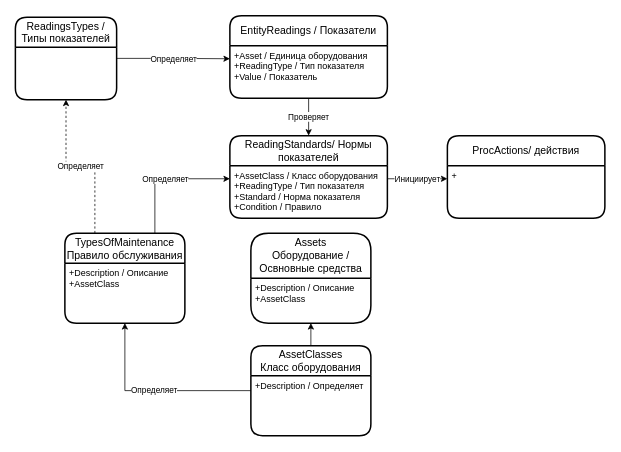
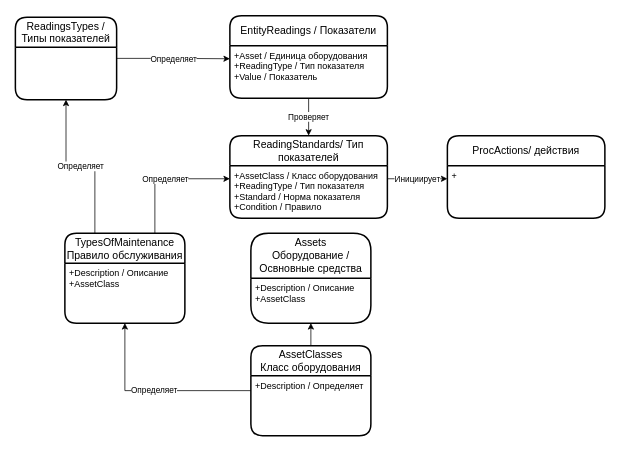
(309, 150) -> (309, 150)
(95, 201) -> (95, 201)
